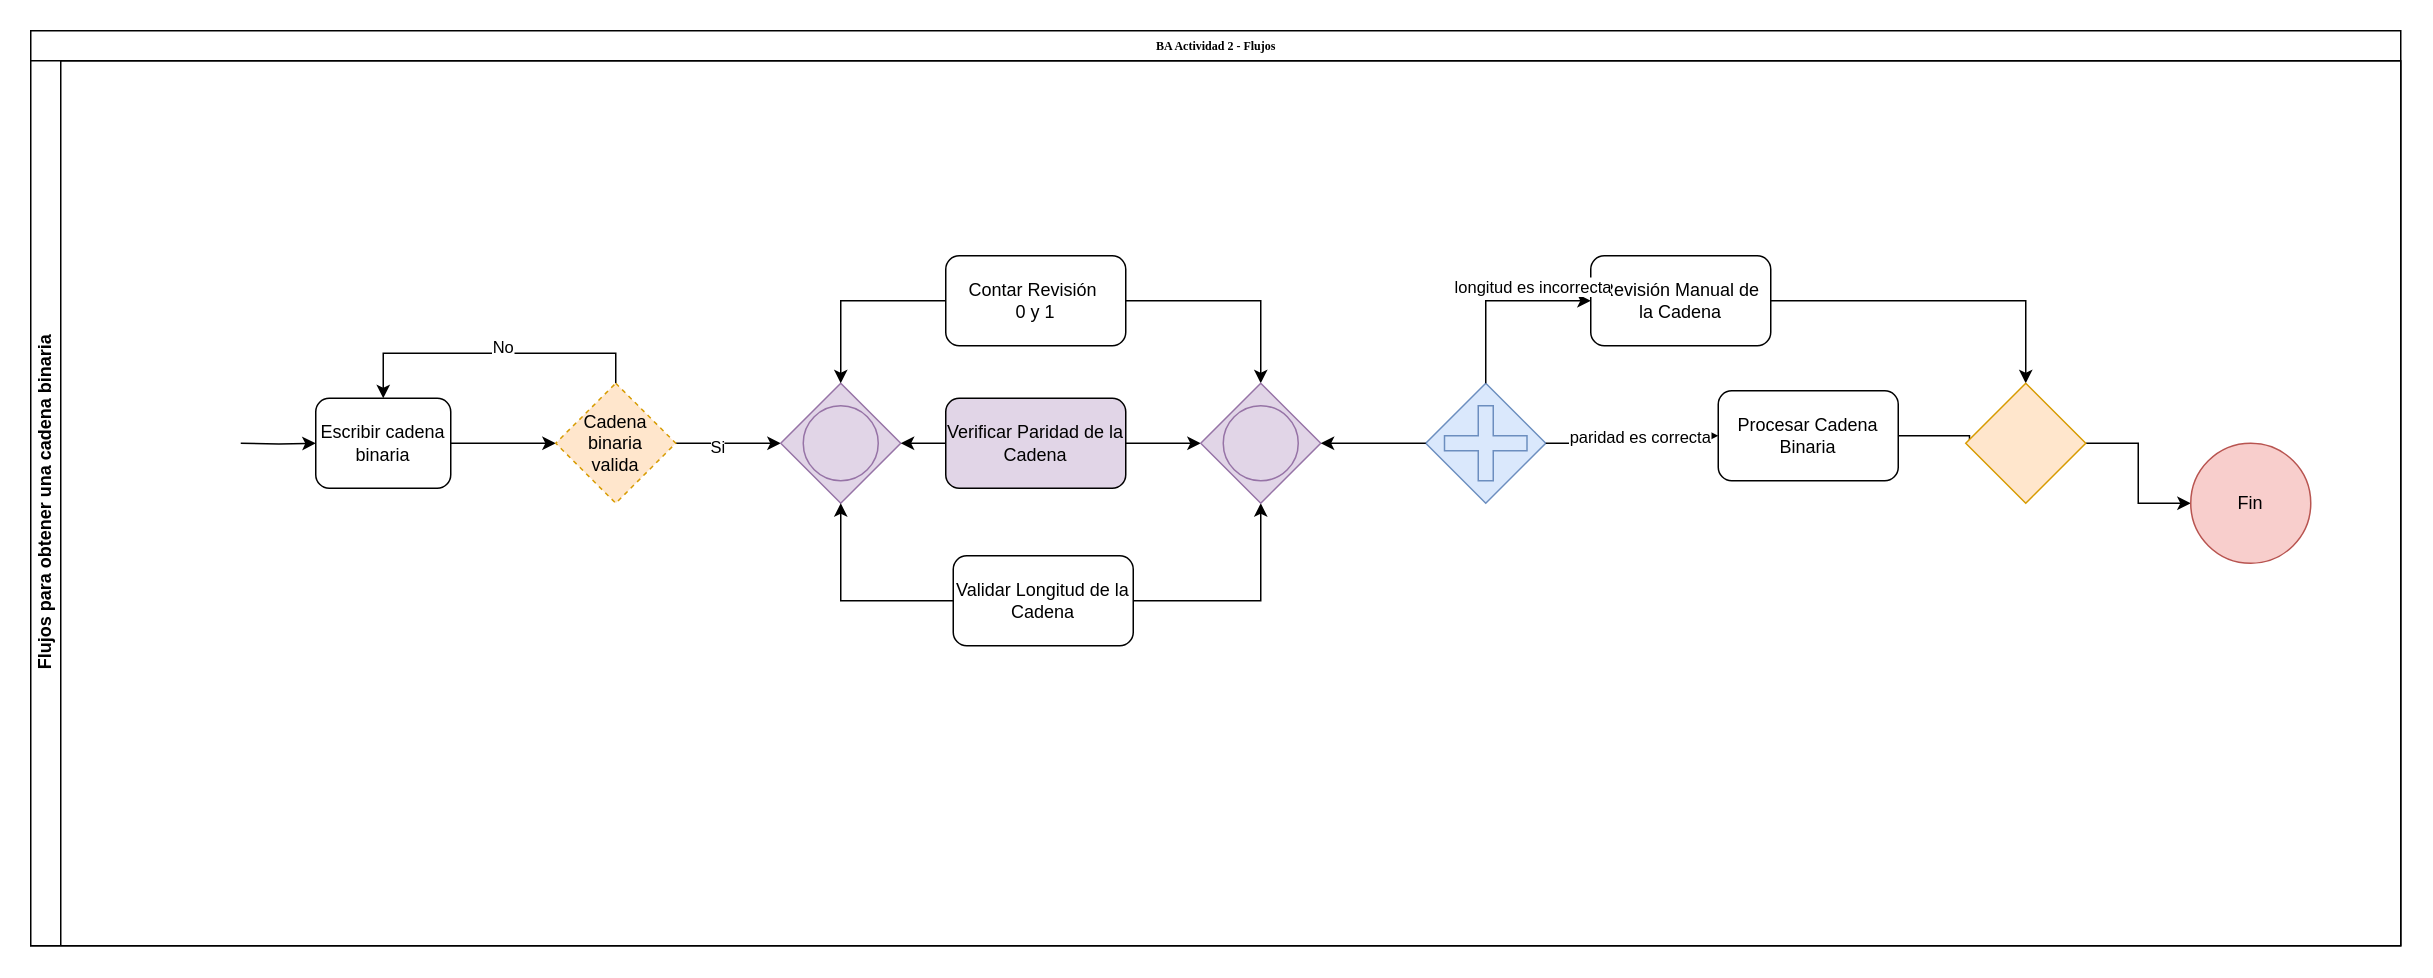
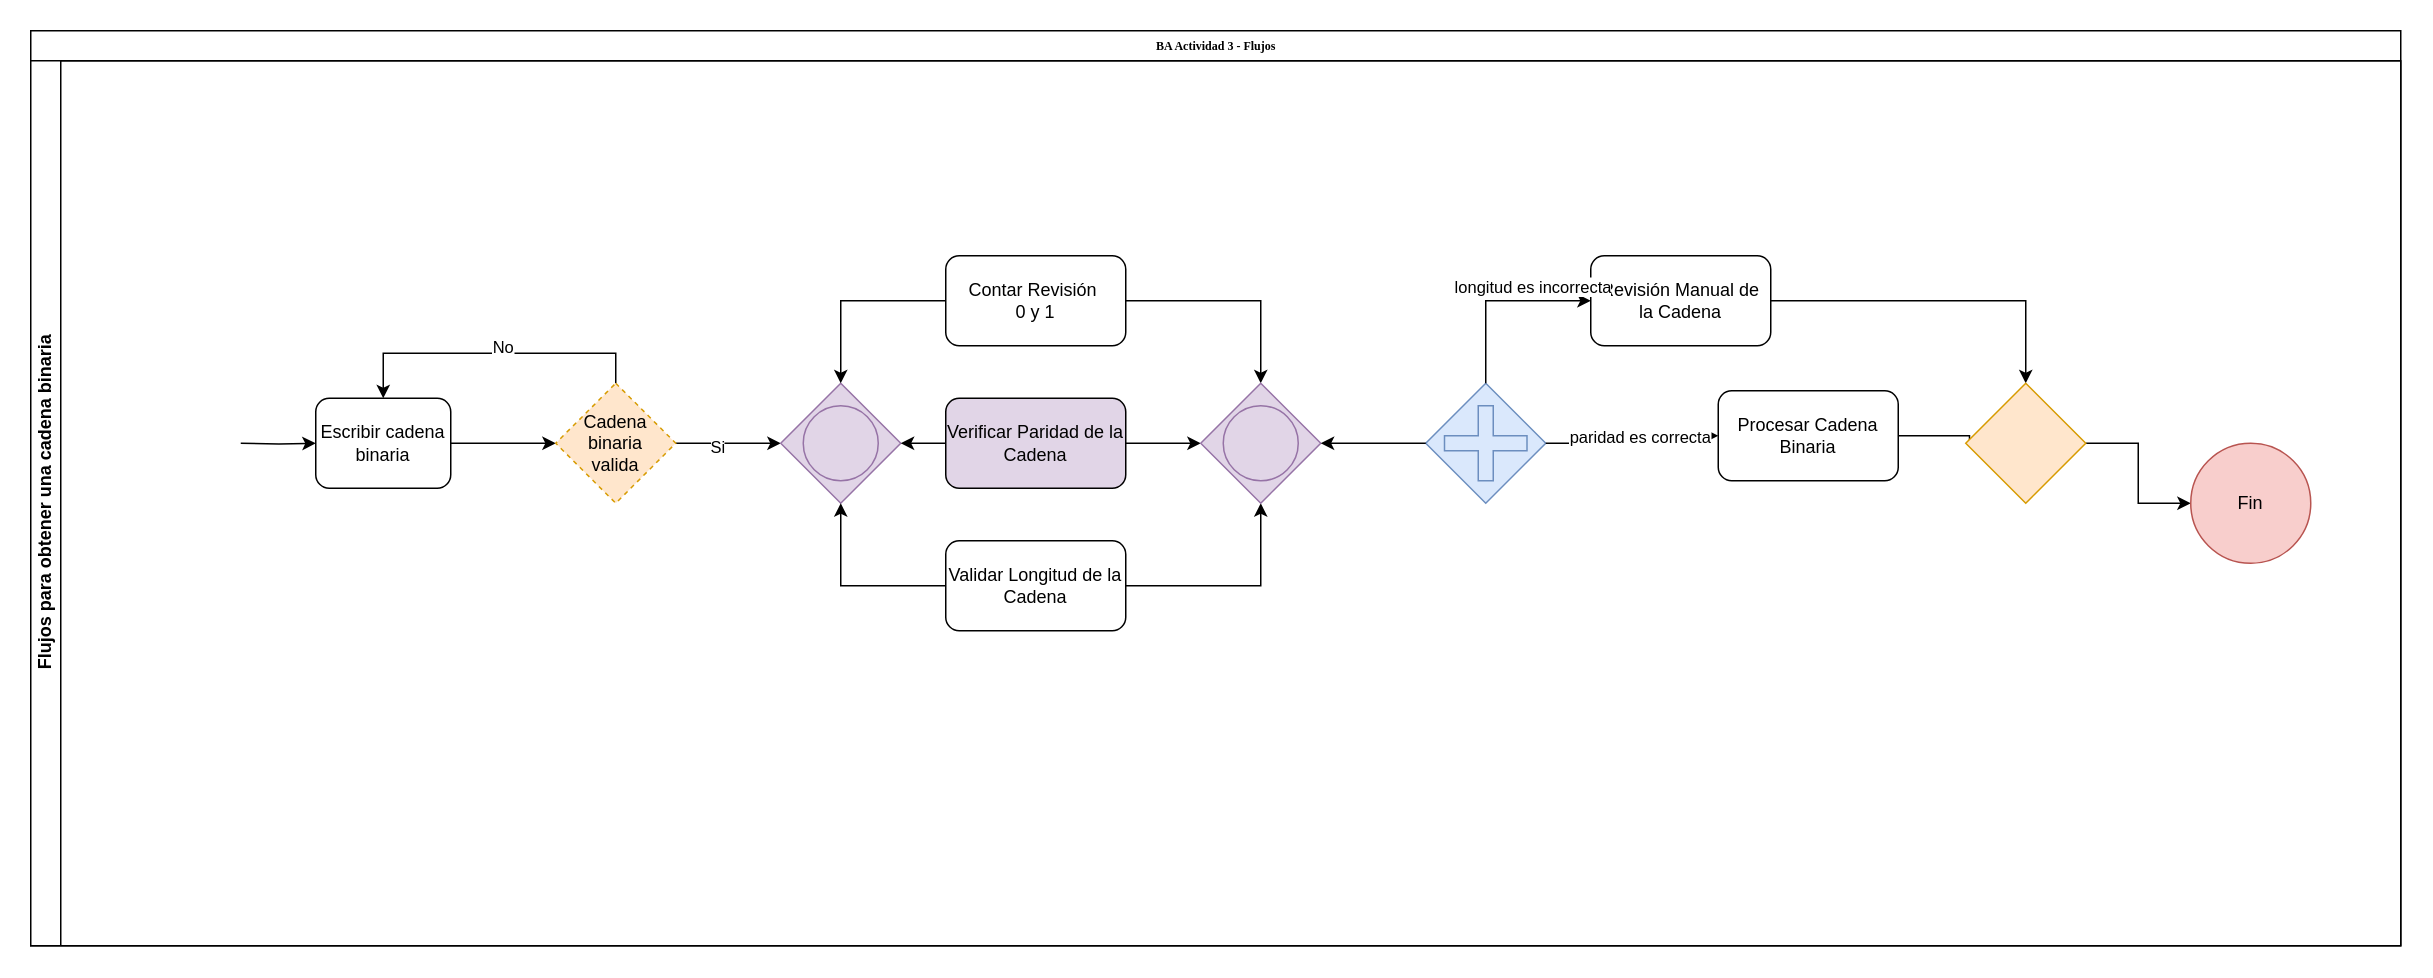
(1217, 46) -> (1217, 46)
(1043, 601) -> (1036, 586)
